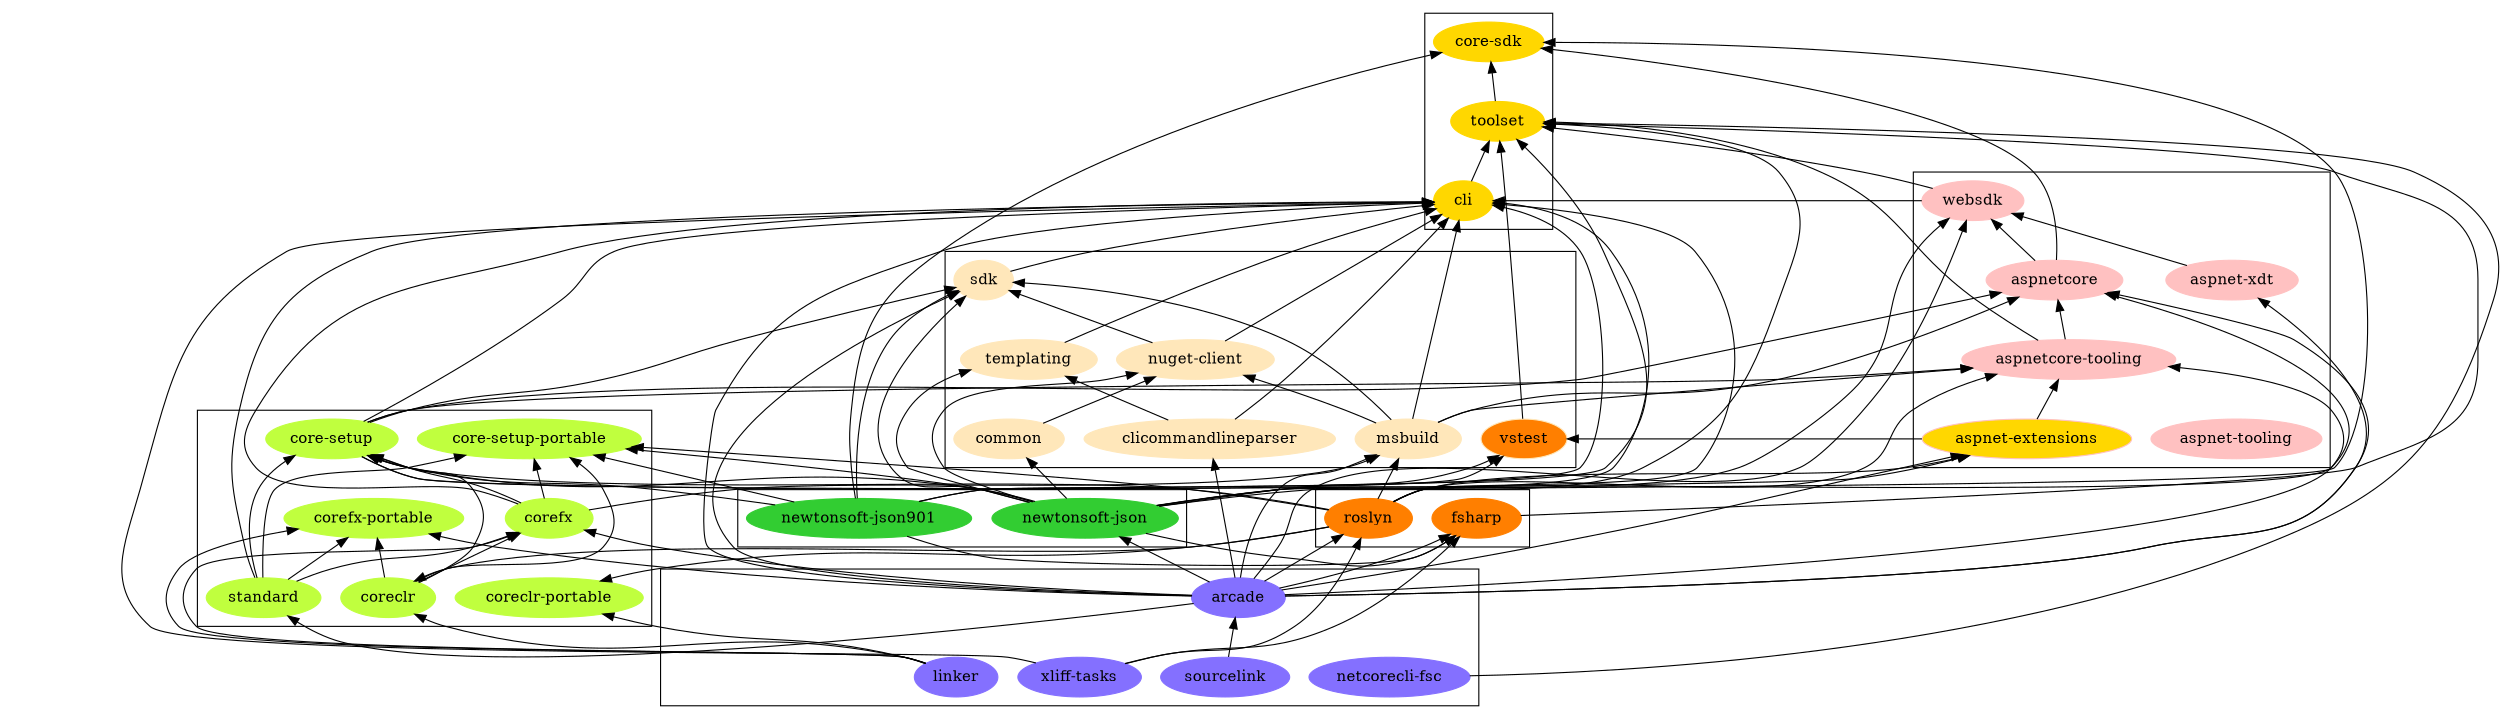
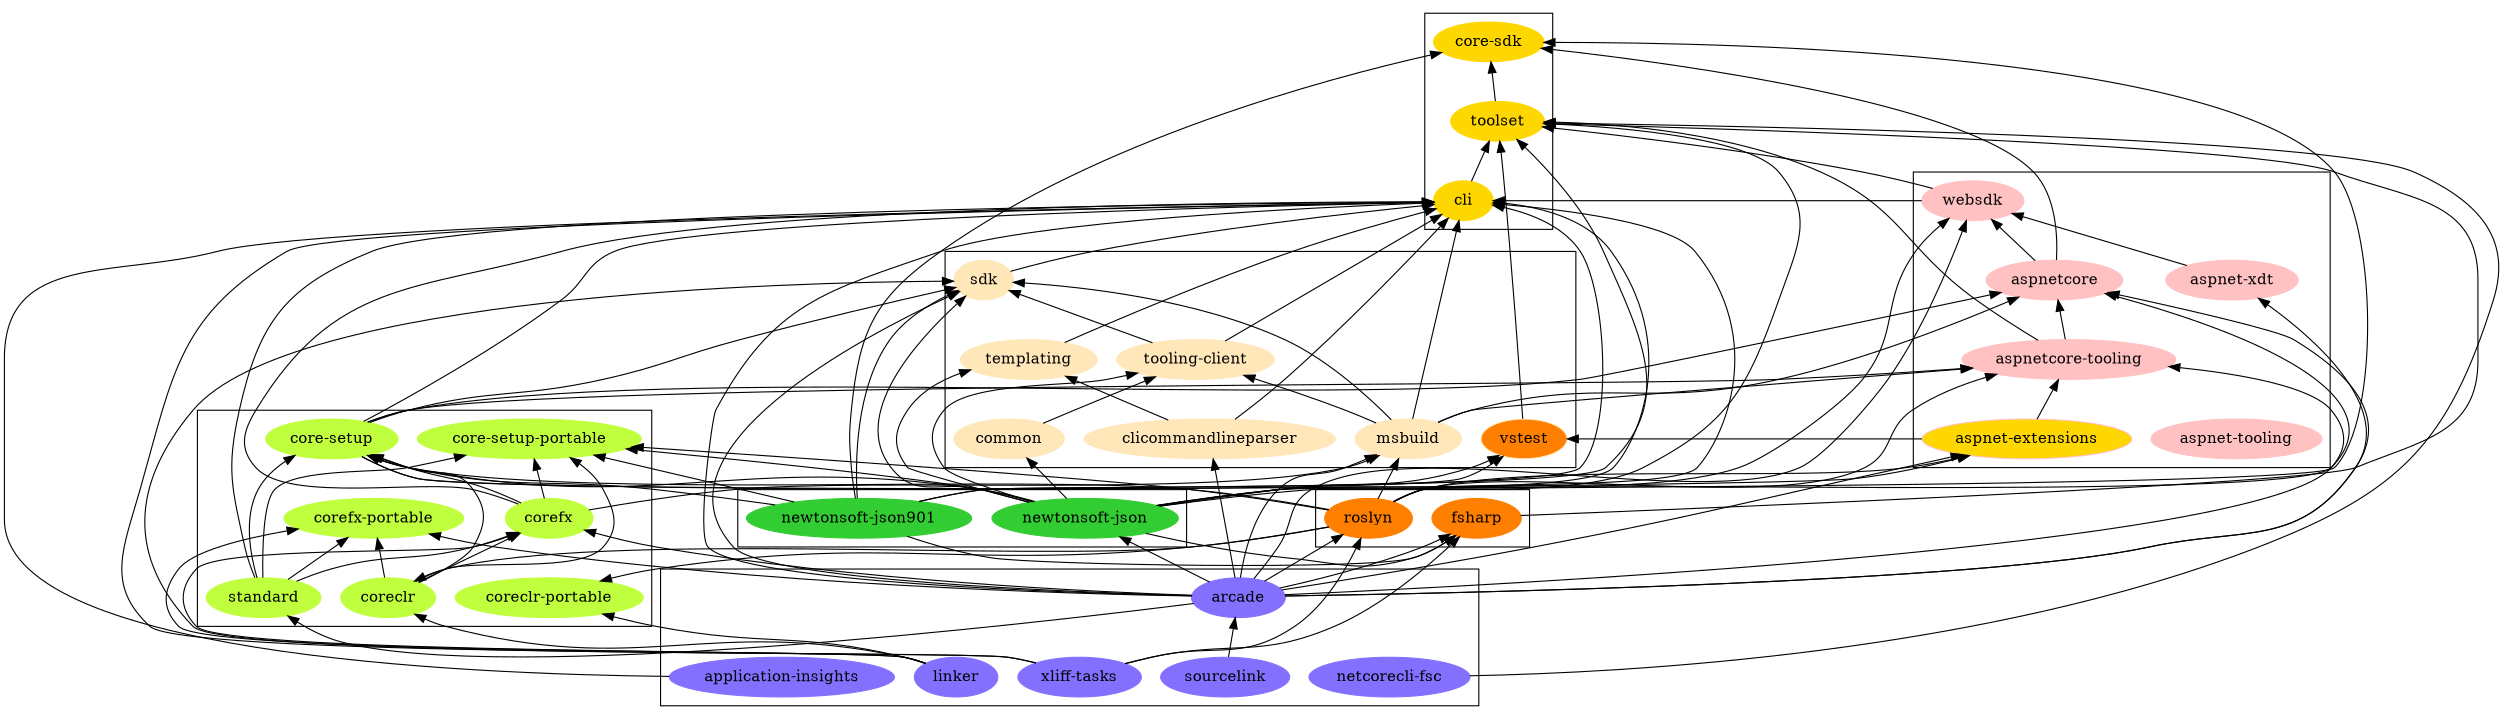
(1195, 360) -> (1195, 360)
none -> (150, 555)
none -> (782, 677)
